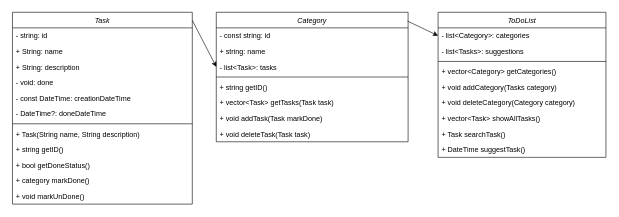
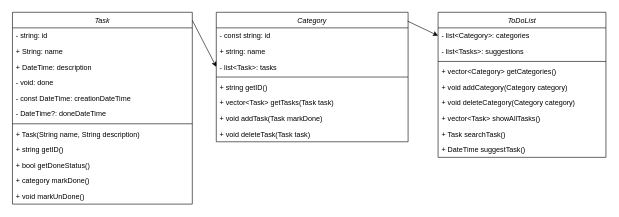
(52, 67) -> (56, 67)
(506, 88) -> (512, 88)
